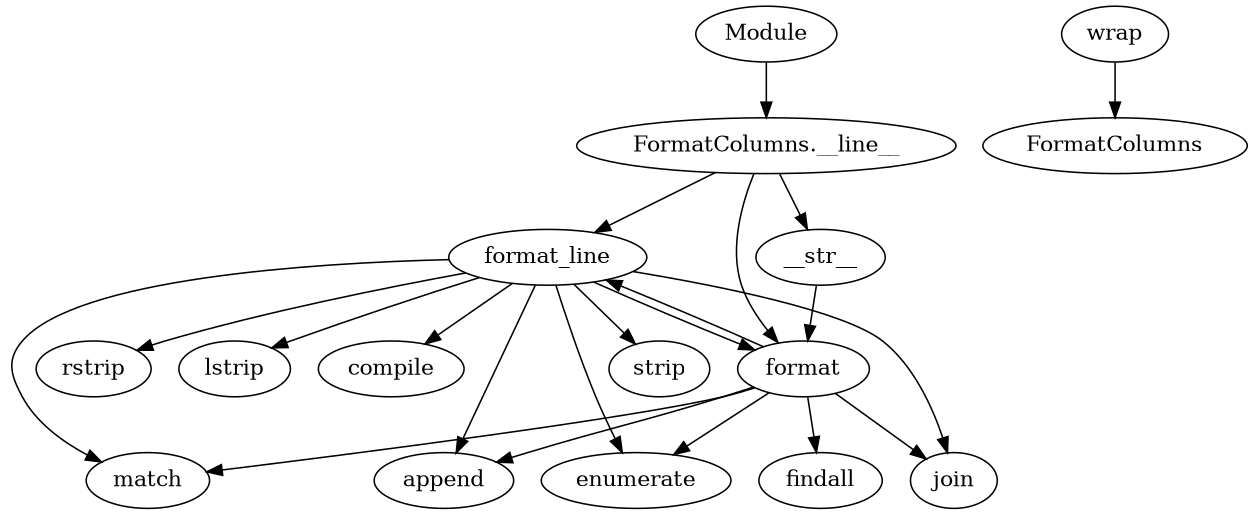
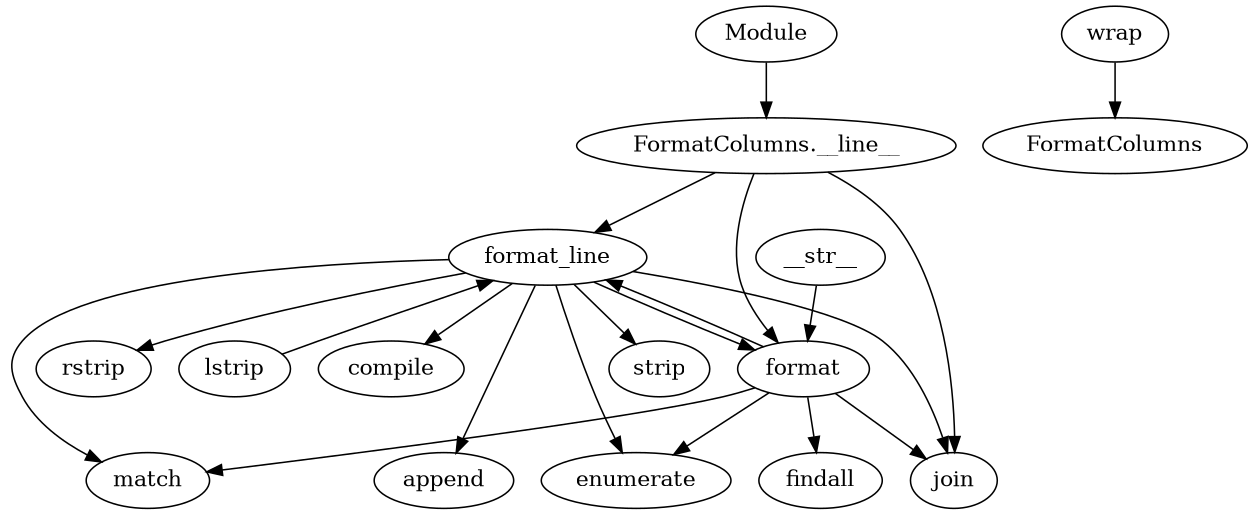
(790, 195) -> (928, 284)
(383, 309) -> (380, 319)
(627, 424) -> none
